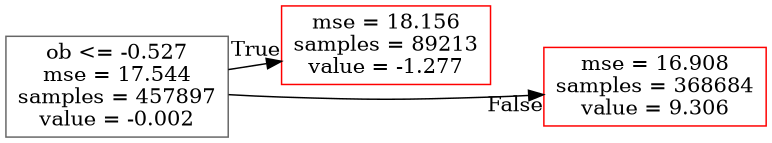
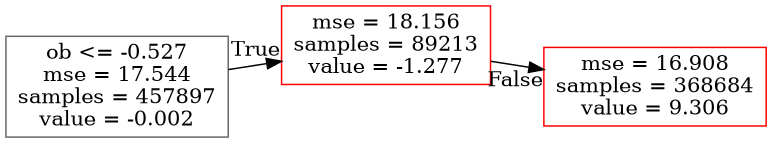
(379, 99) -> (510, 64)
